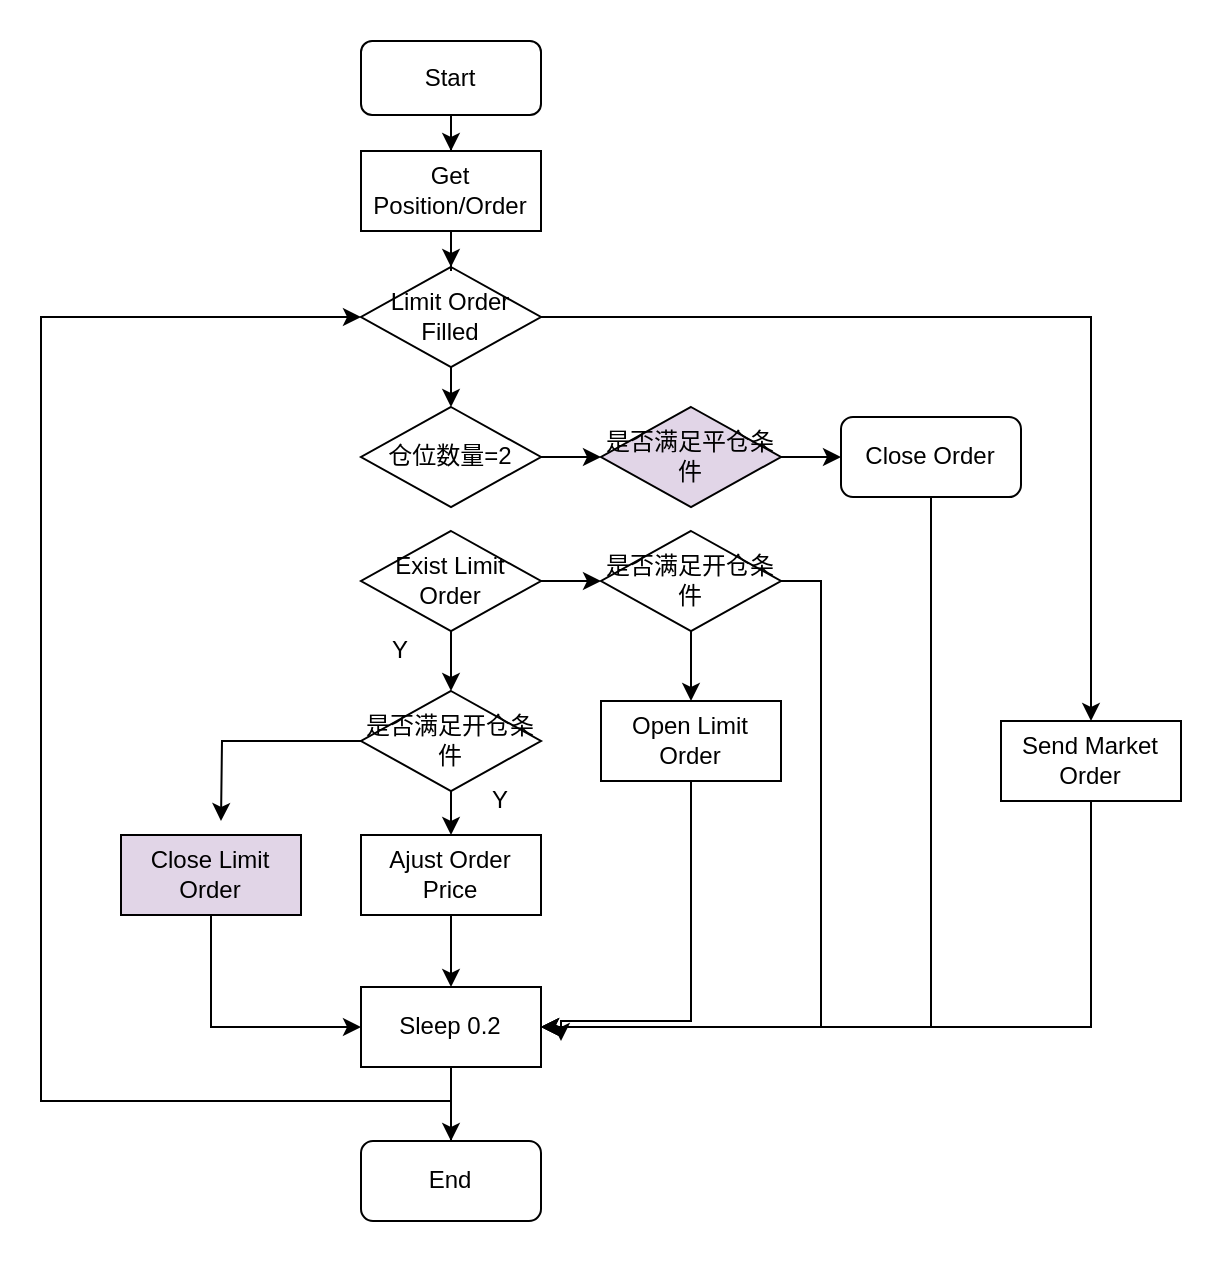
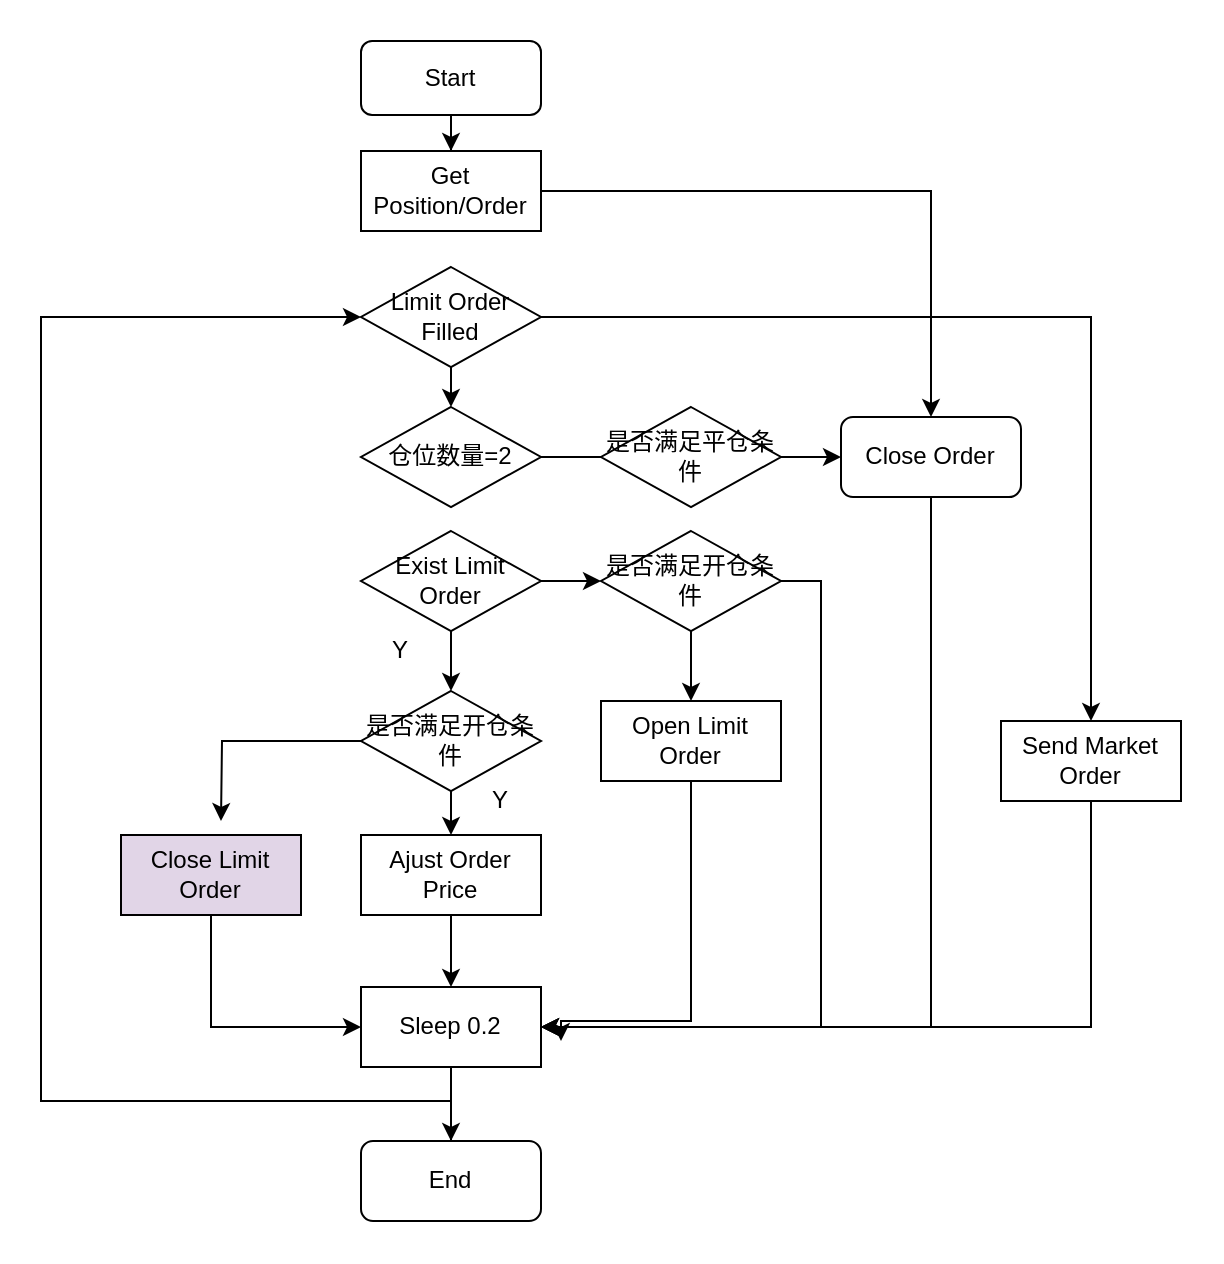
(451, 256) -> (842, 191)
(586, 457) -> (591, 457)
(691, 457) -> (691, 457)
